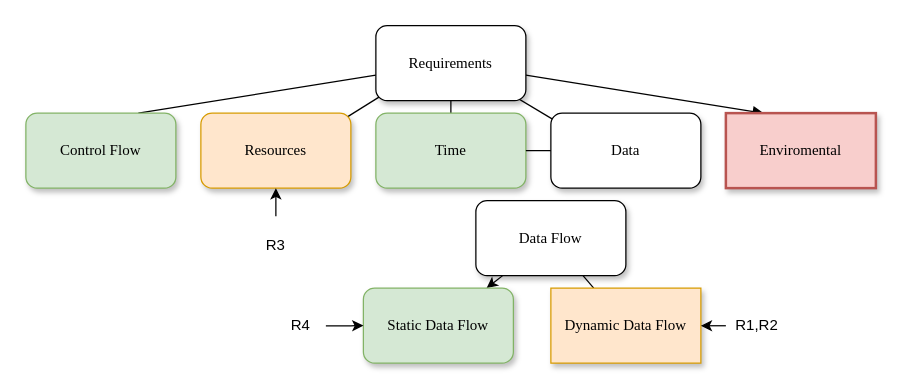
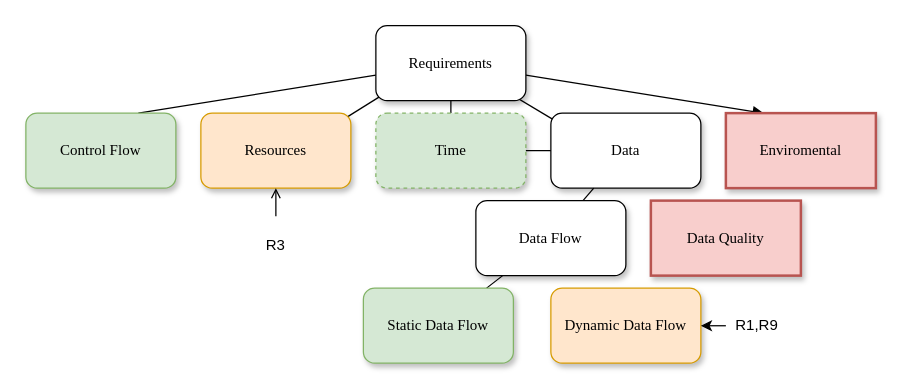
(451, 151) -> (451, 151)
none -> (588, 194)
(276, 198) -> (276, 196)
none -> (726, 238)
(494, 282) -> (492, 284)
(588, 282) -> none
(301, 326) -> none
(340, 326) -> none
(626, 326) -> (626, 326)
(757, 326) -> (757, 326)
